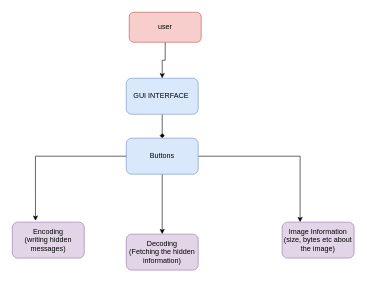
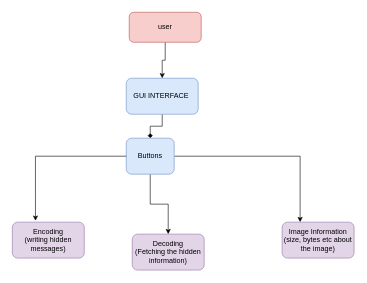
(162, 156) -> (150, 156)
(162, 252) -> (168, 252)
